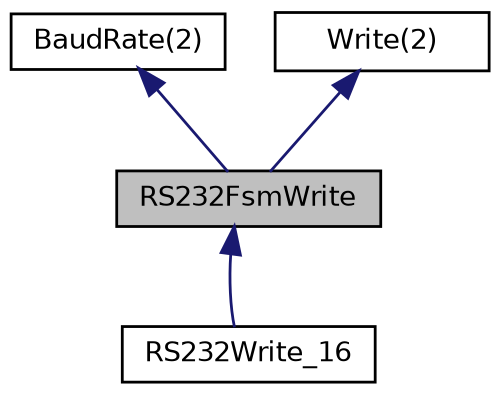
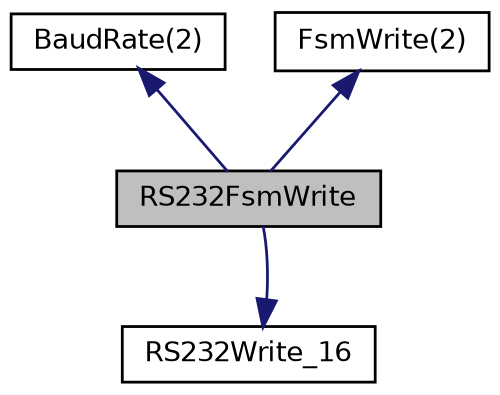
(382, 42) -> (382, 42)
(230, 291) -> (267, 263)
